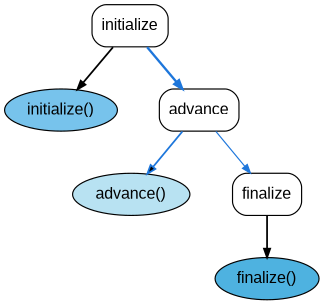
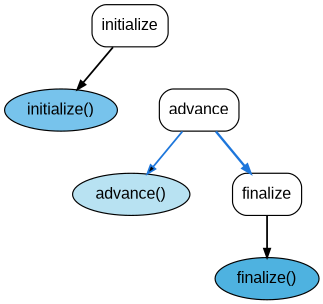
(162, 65) -> none
(230, 149) -> (230, 149)
